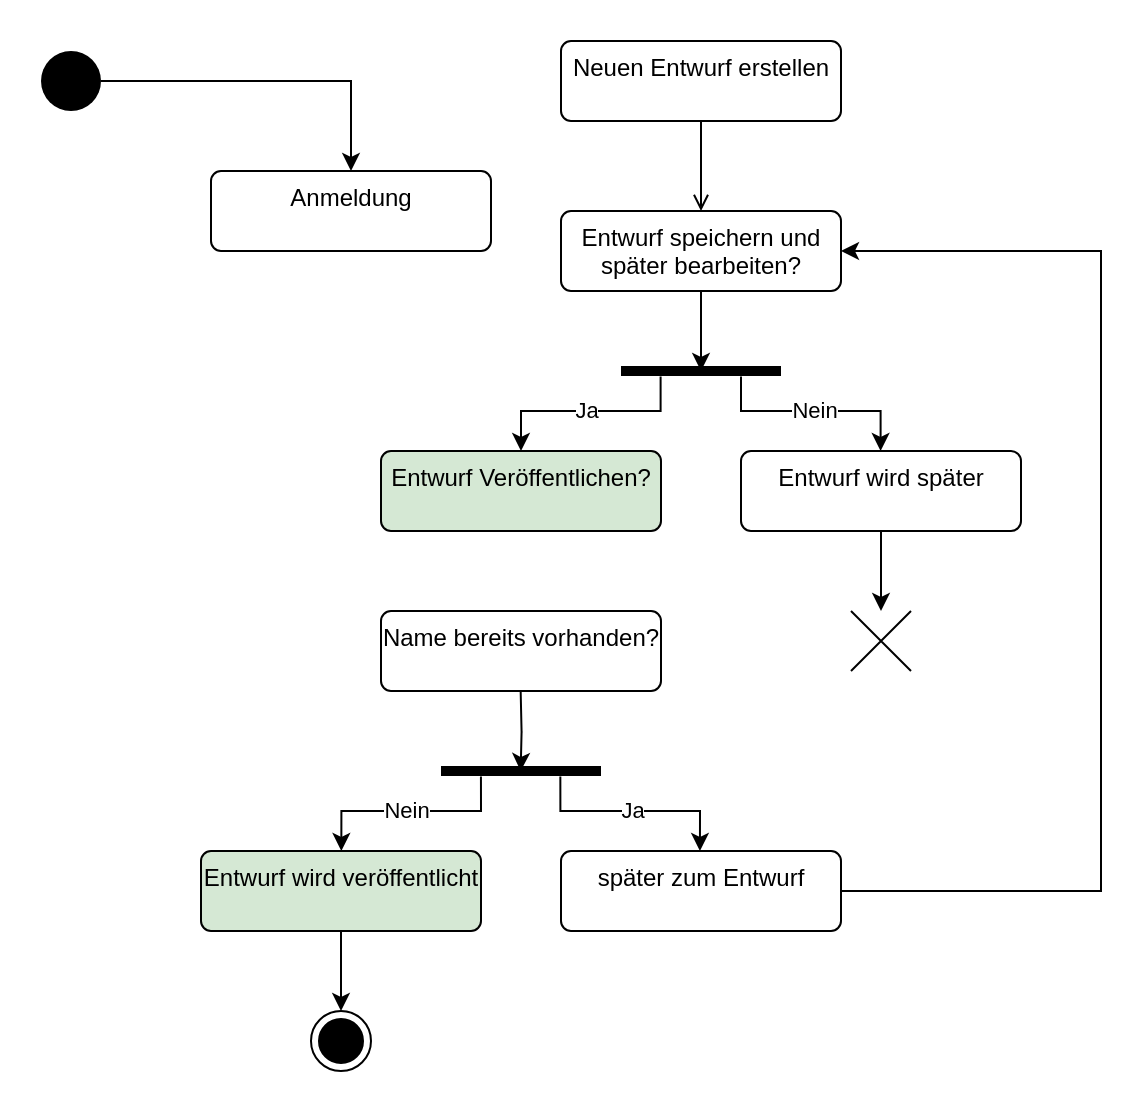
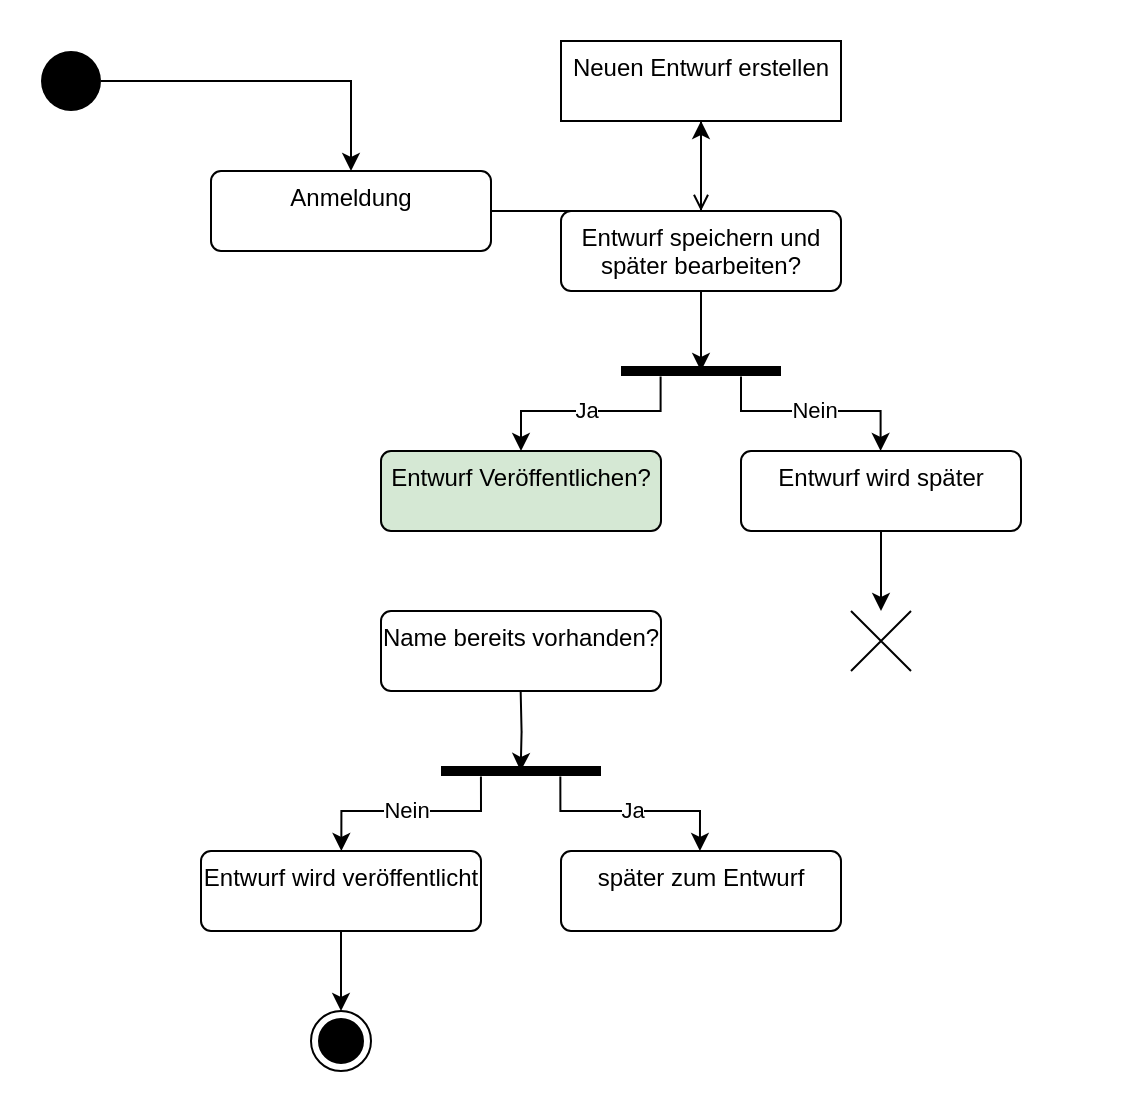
(701, 81) -> (701, 81)
none -> (530, 211)
(1101, 578) -> none
(341, 891) -> (341, 891)
